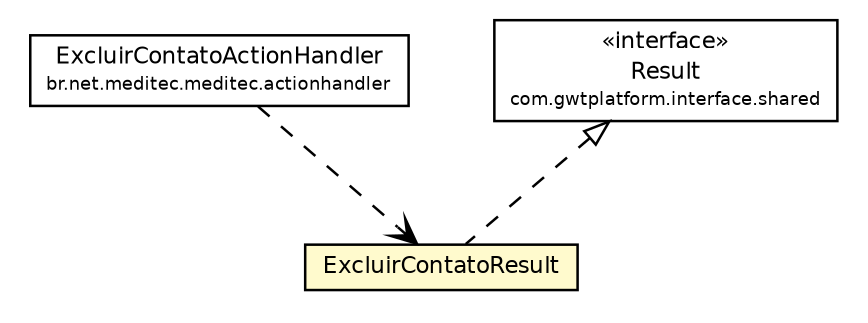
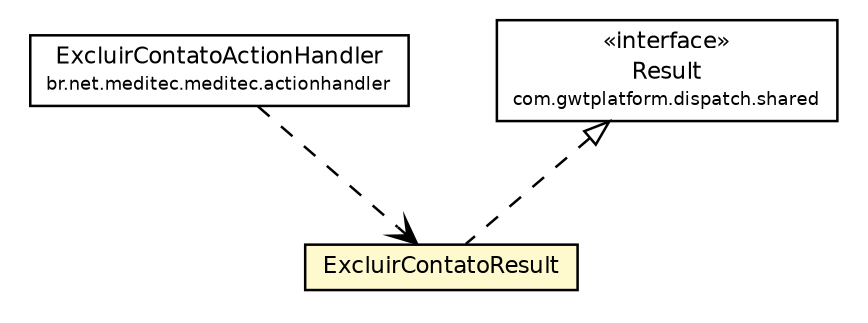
(666, 100) -> (667, 100)
